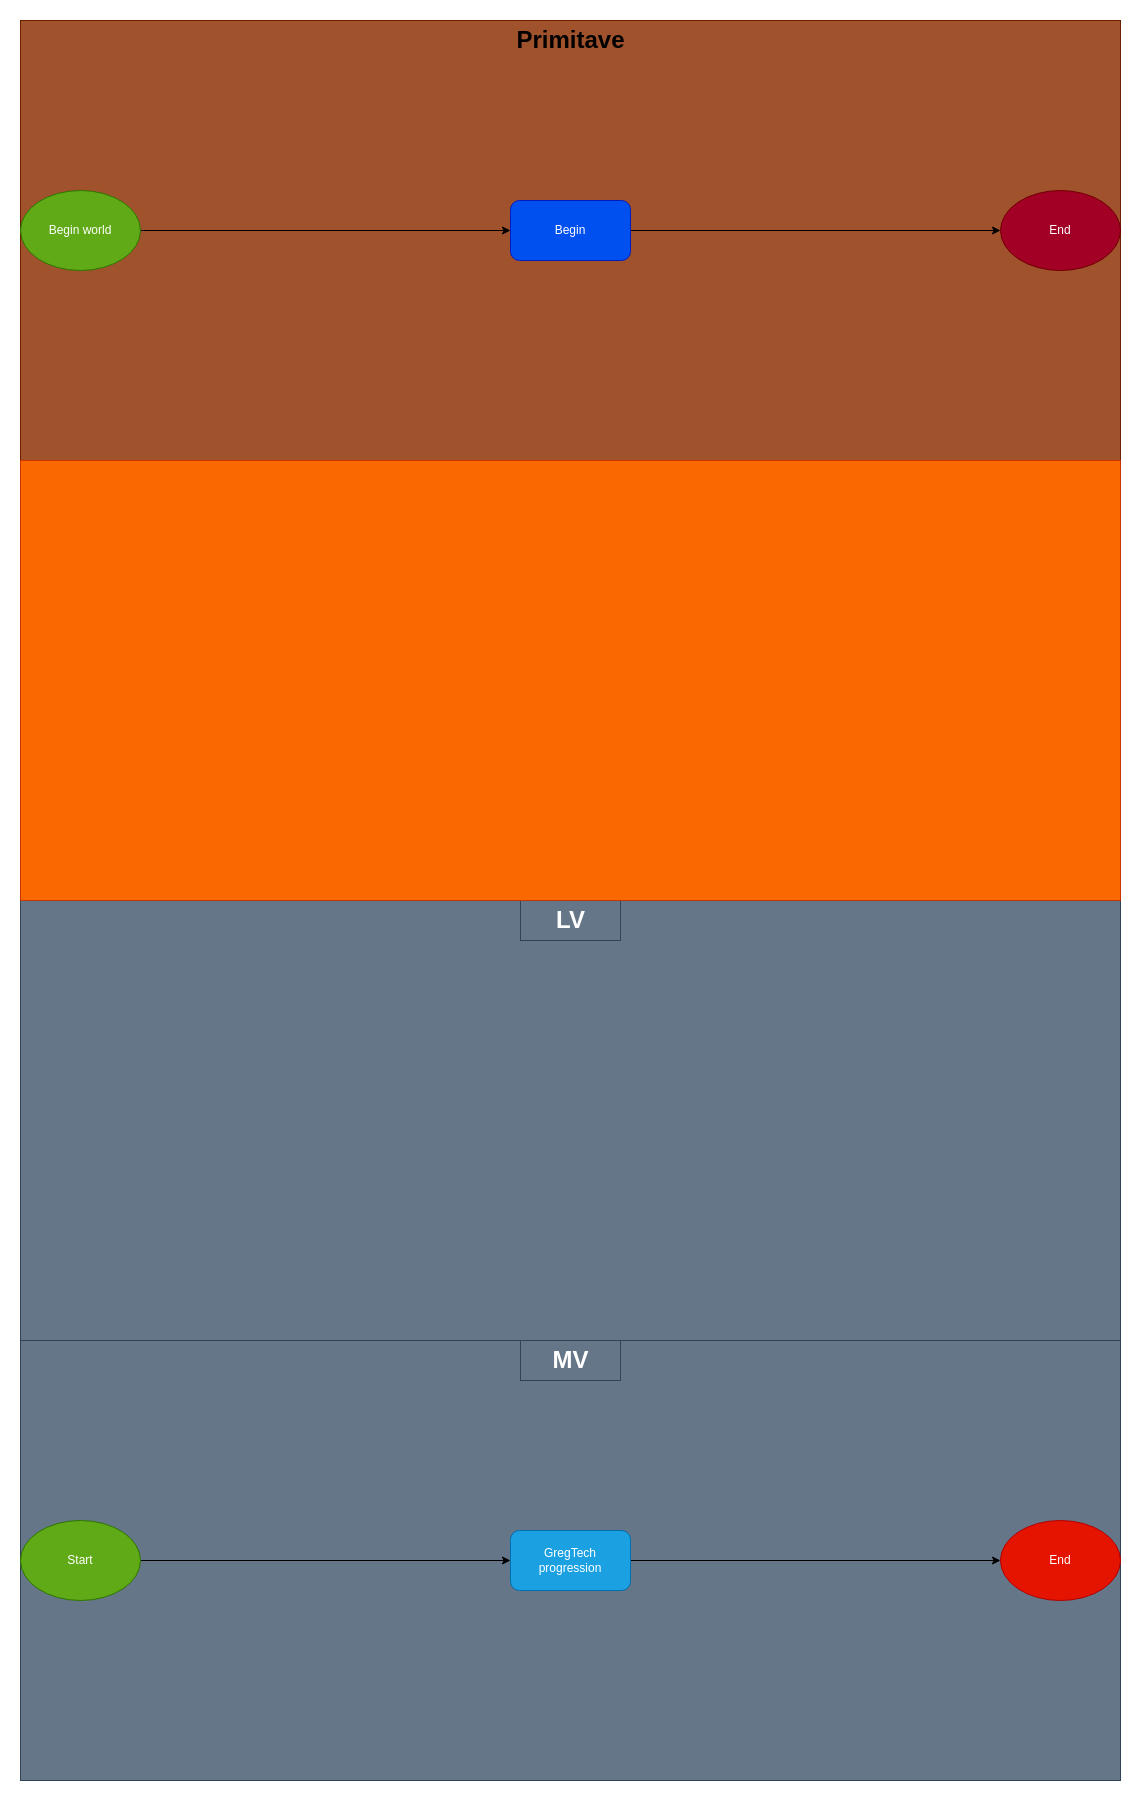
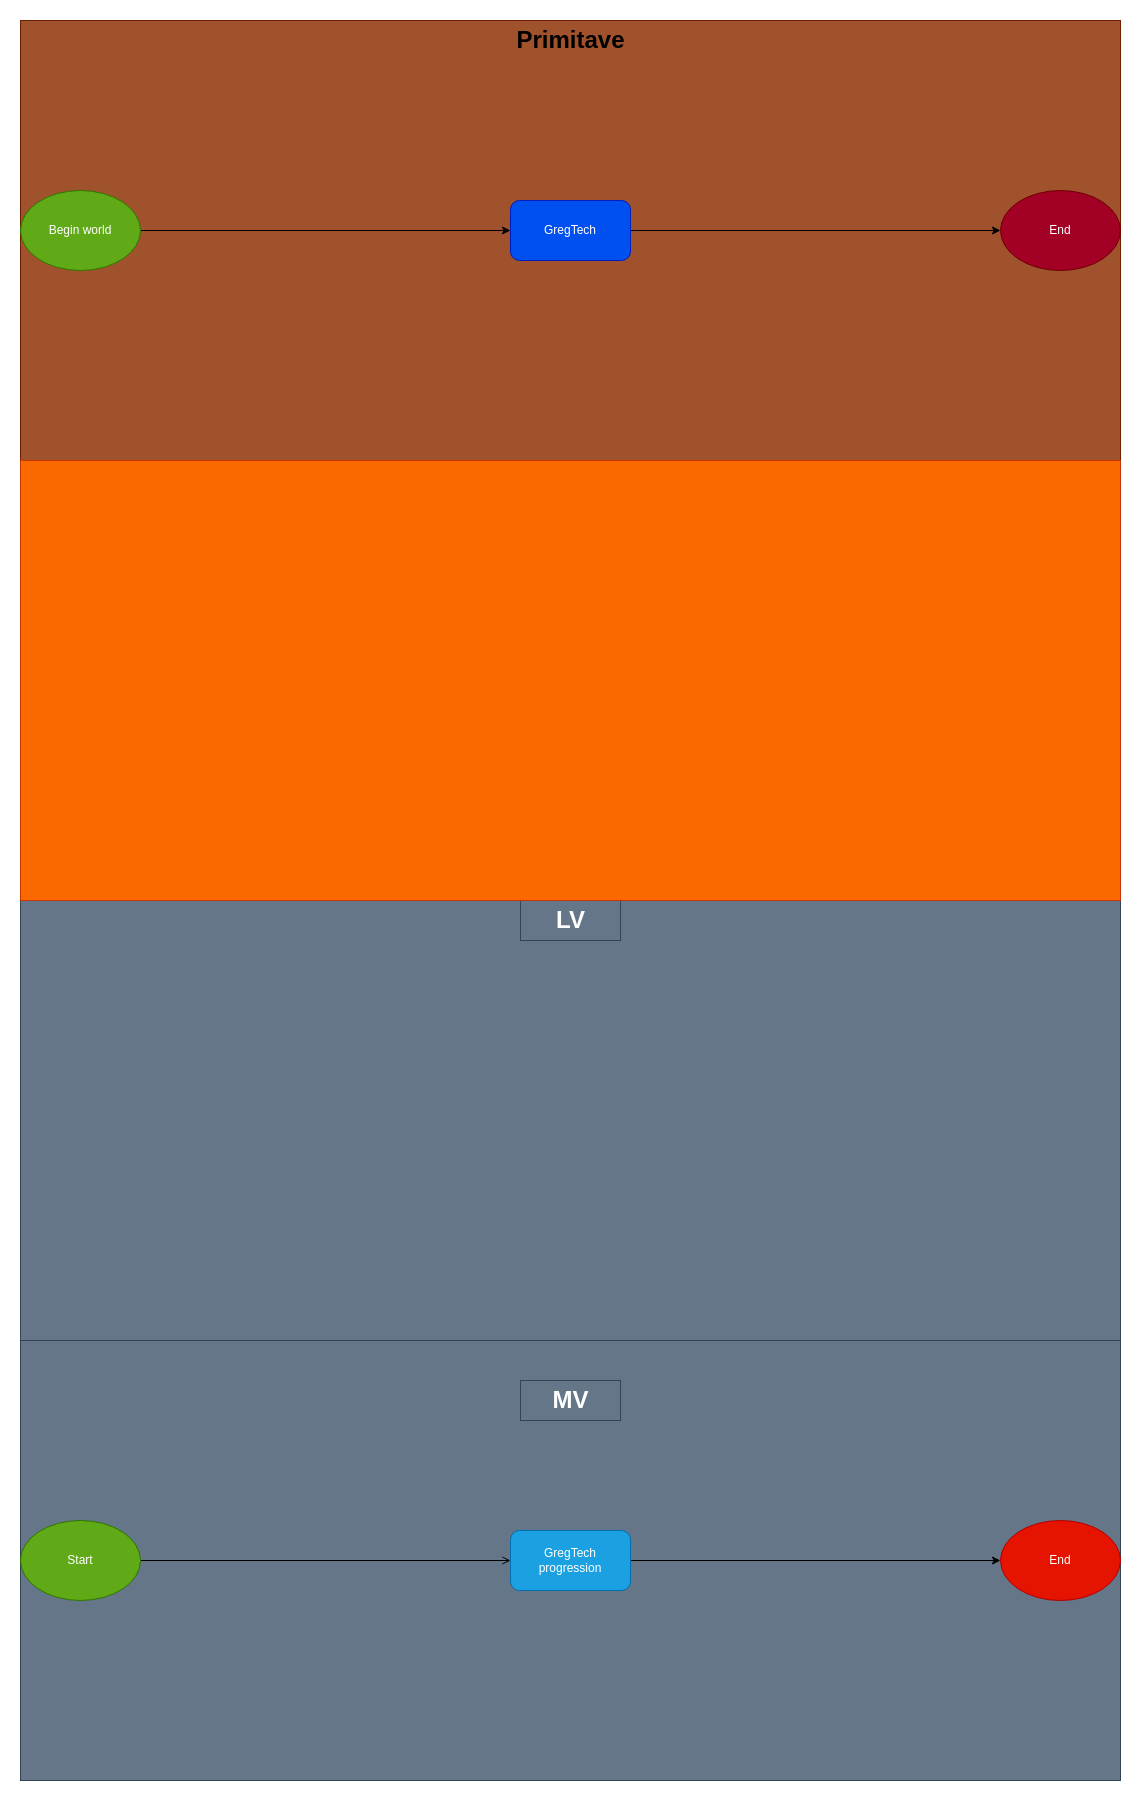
(571, 231) -> (571, 231)
(571, 1361) -> (571, 1401)
(502, 1561) -> (504, 1561)
